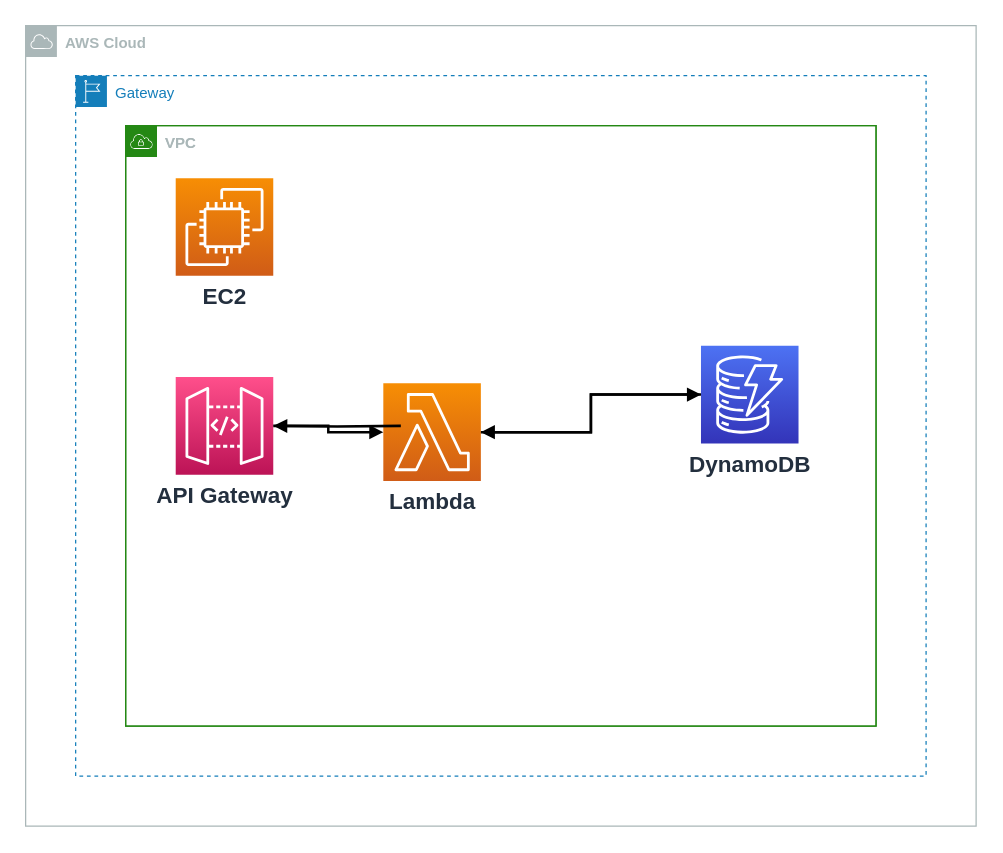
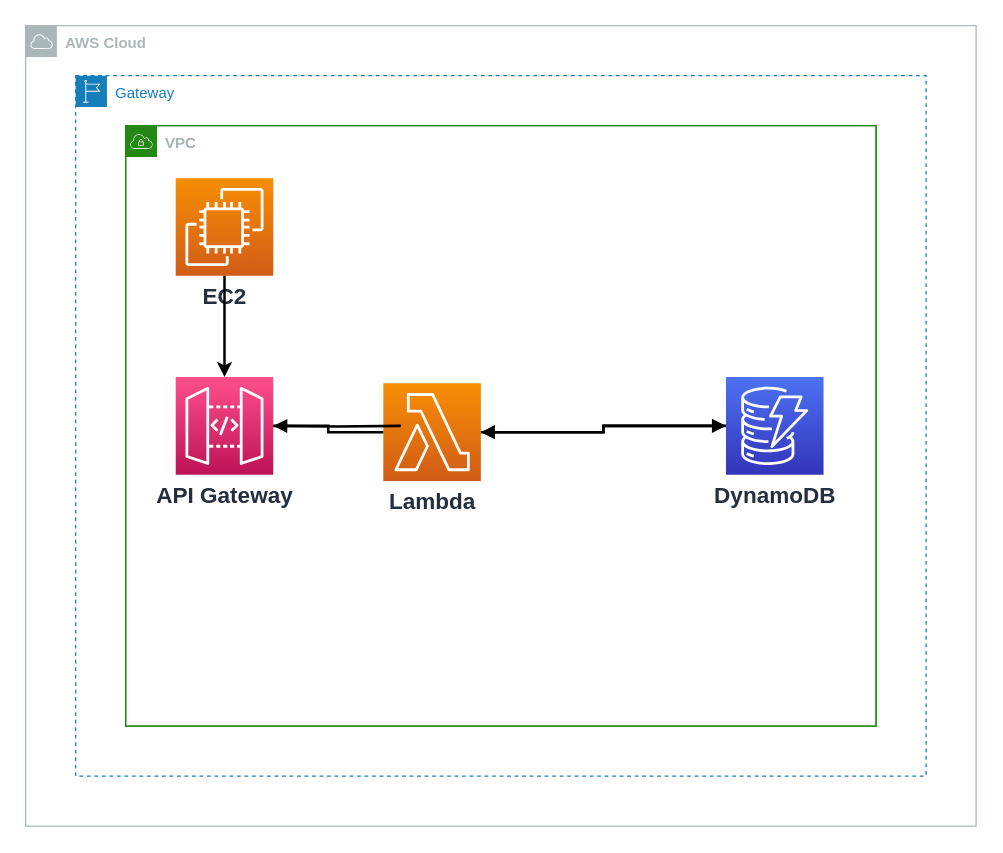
none -> (224, 321)
(749, 394) -> (774, 426)
(368, 432) -> (375, 432)
